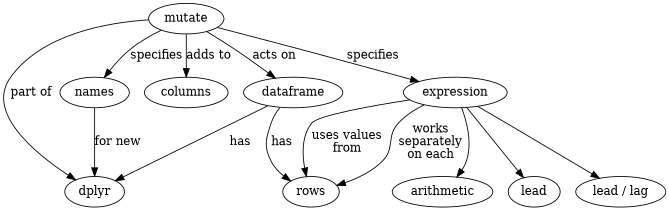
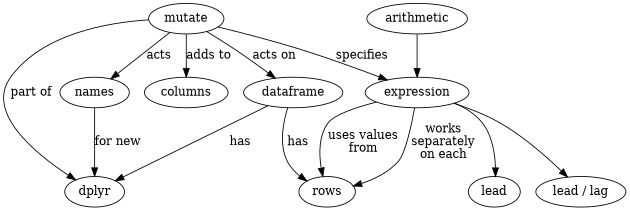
(157, 56) -> (159, 56)
(469, 139) -> (417, 51)
